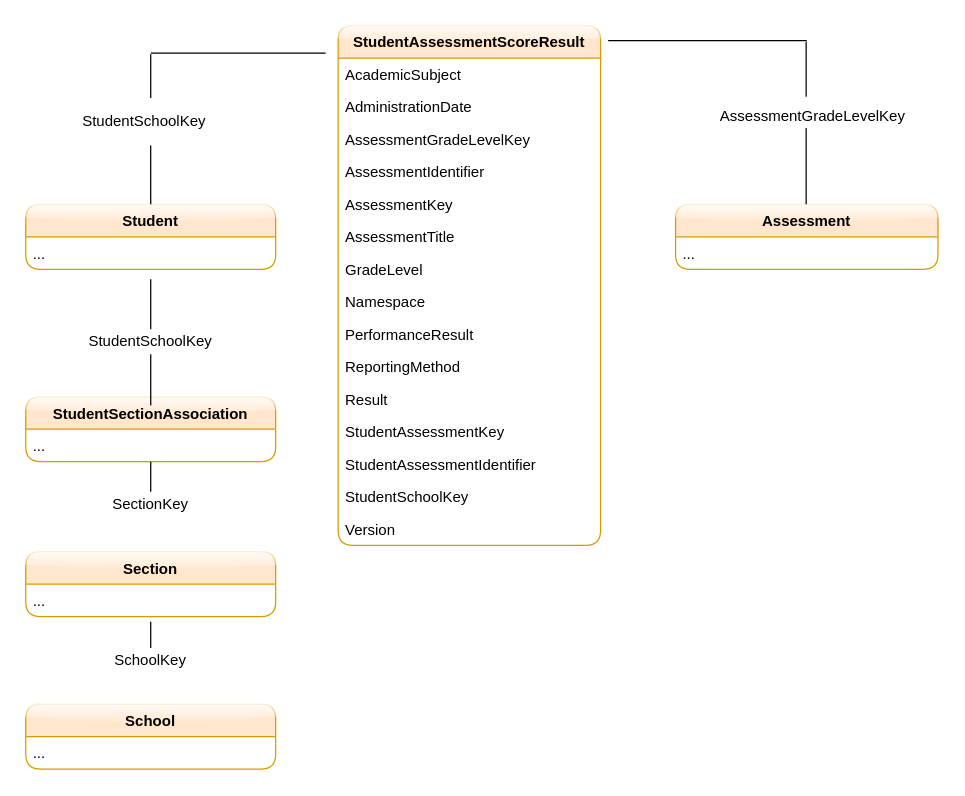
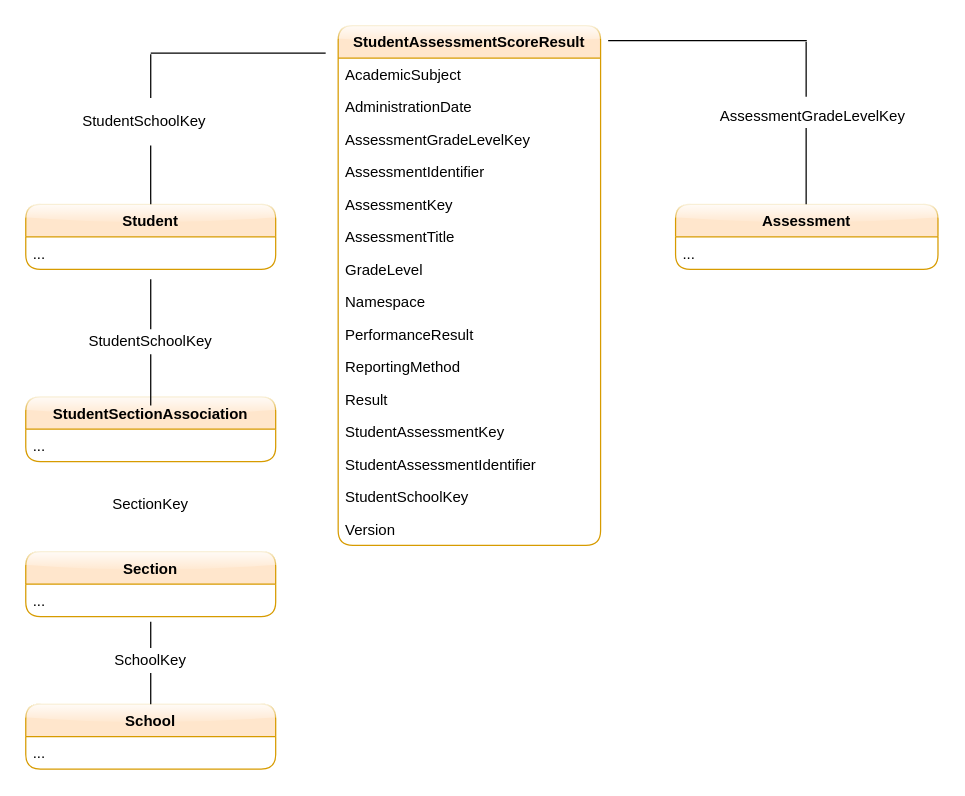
(151, 478) -> none
none -> (151, 689)
